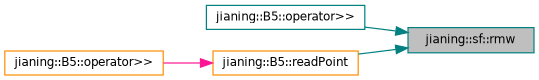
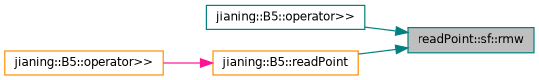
(471, 40) -> (471, 40)
